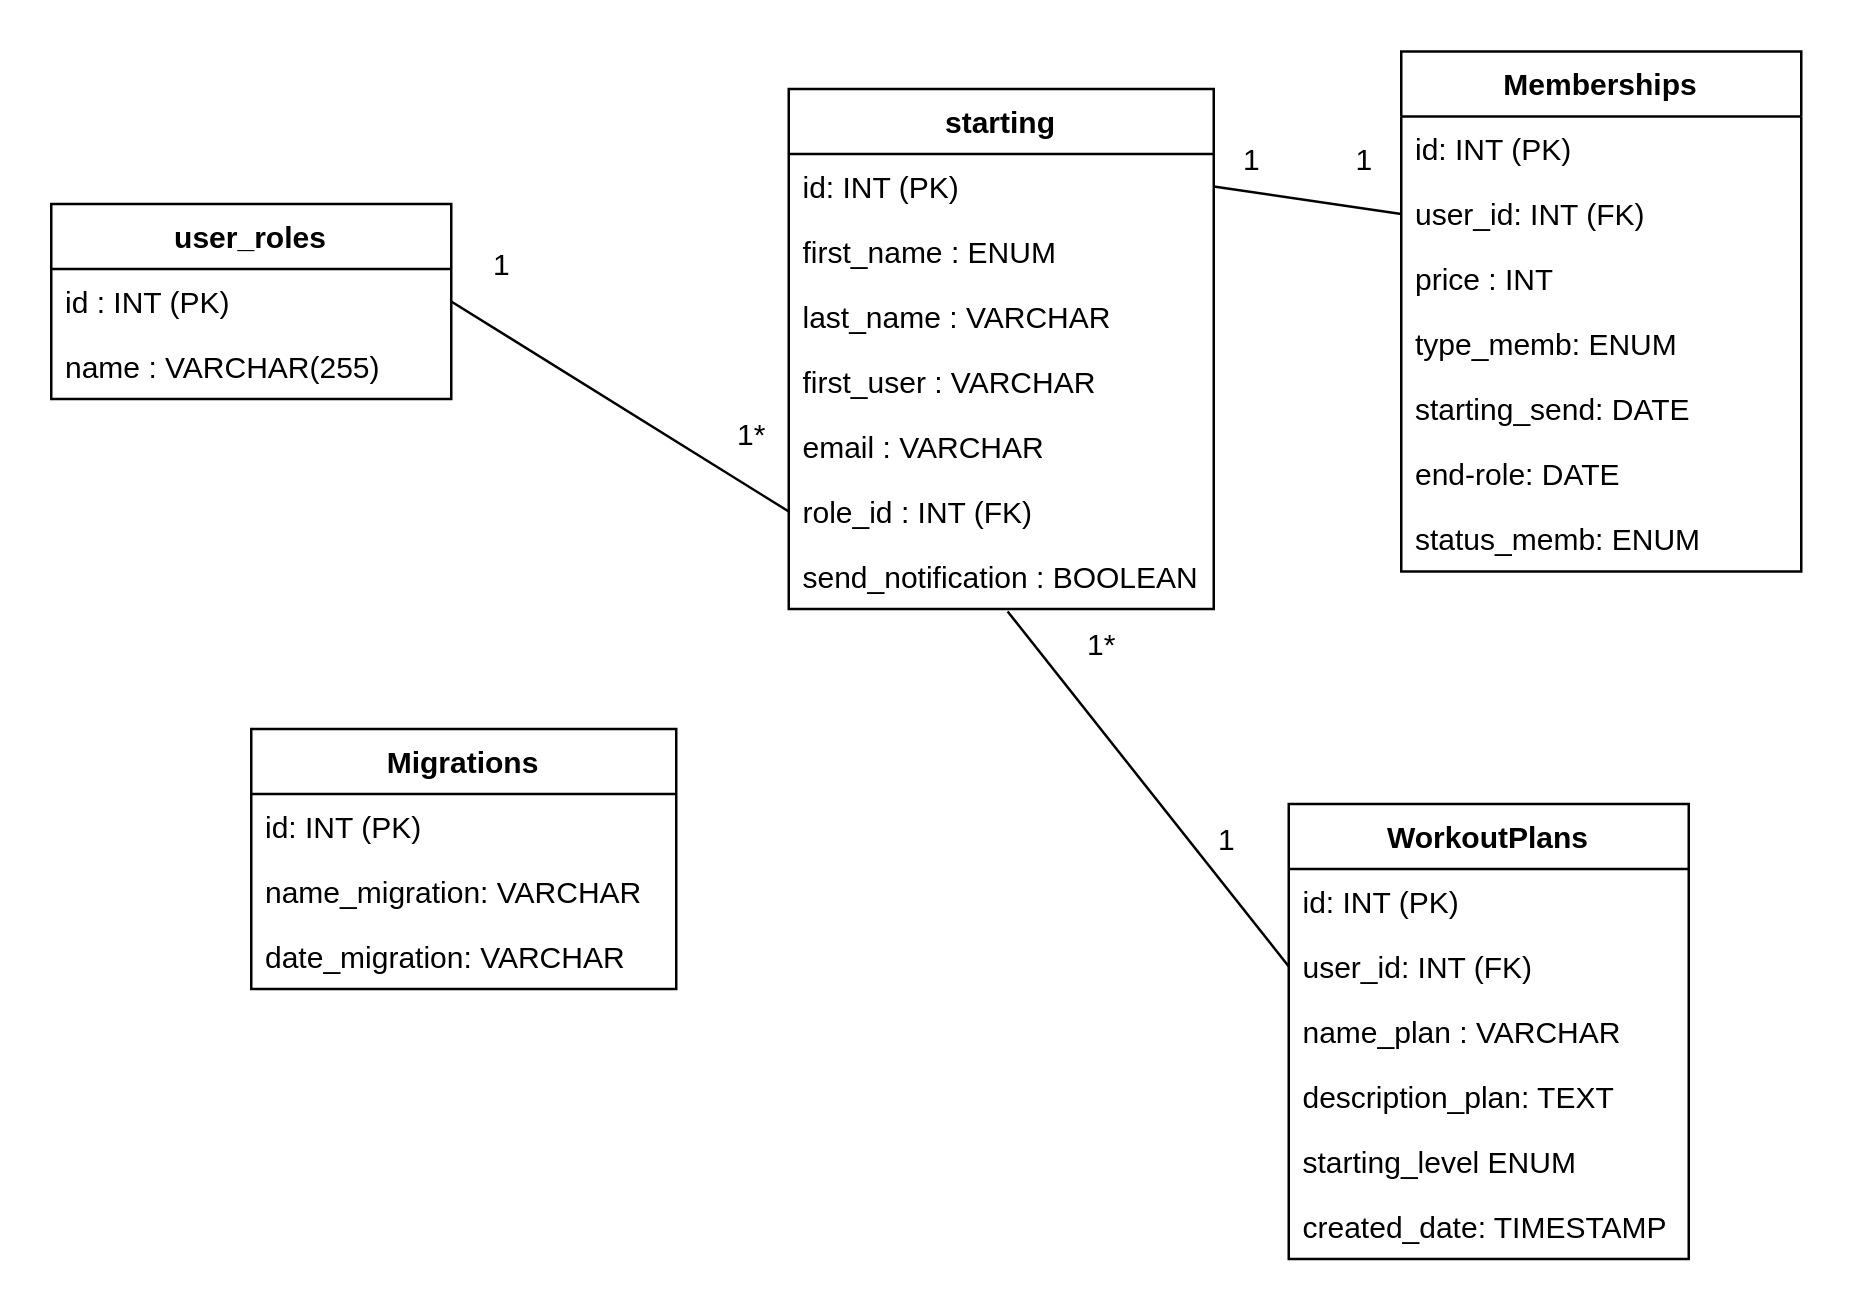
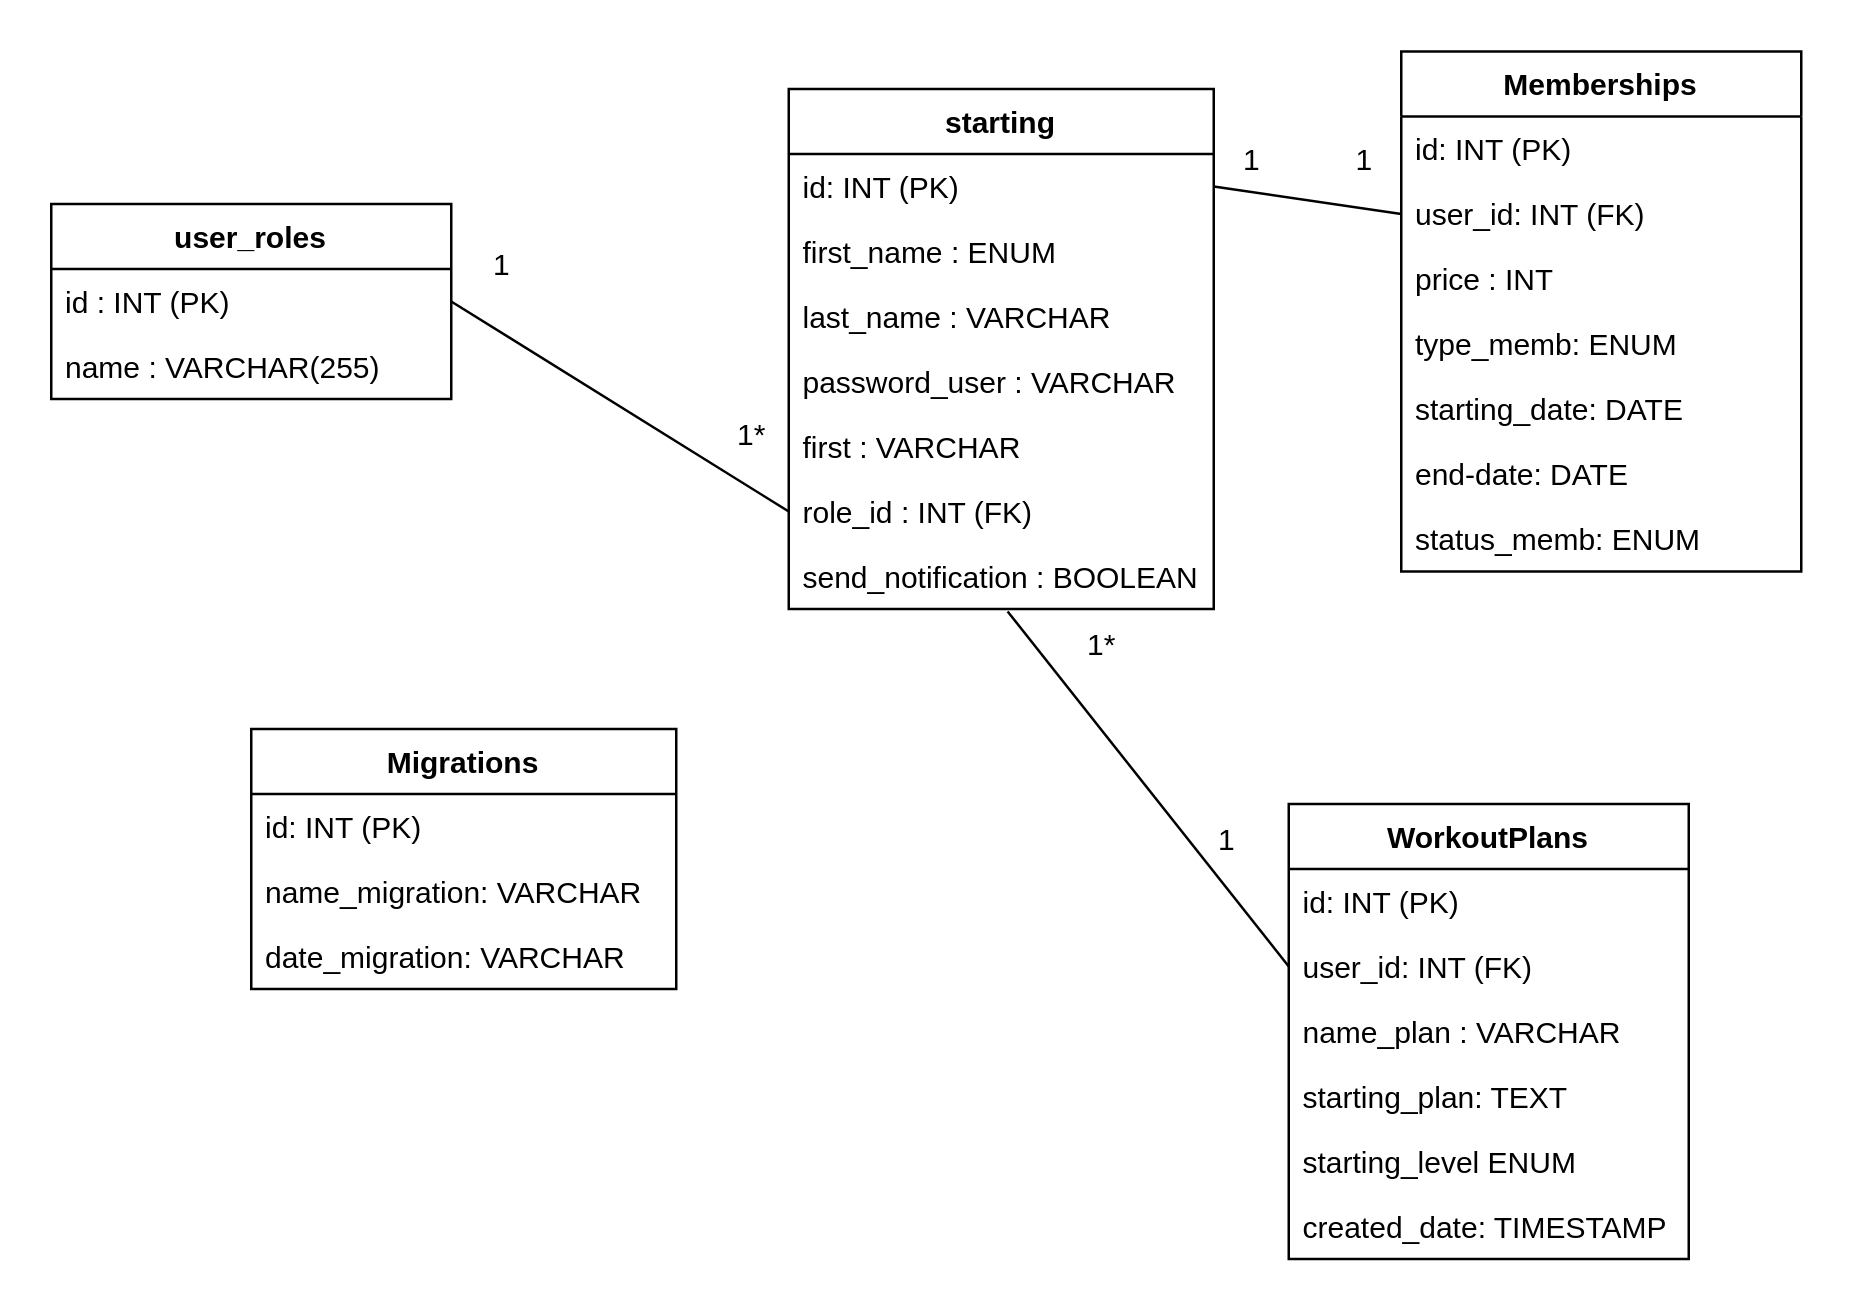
(956, 384) -> (985, 384)
(1564, 412) -> (1564, 412)
(910, 449) -> (914, 449)
(1522, 477) -> (1526, 477)
(1469, 1099) -> (1448, 1099)
